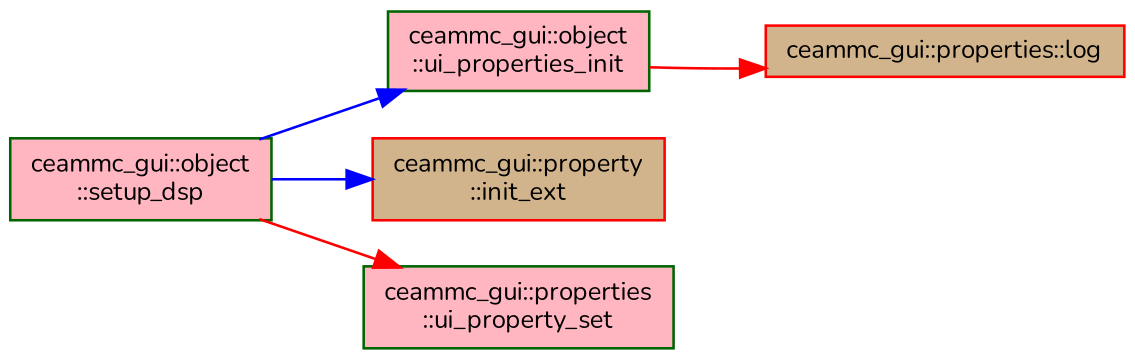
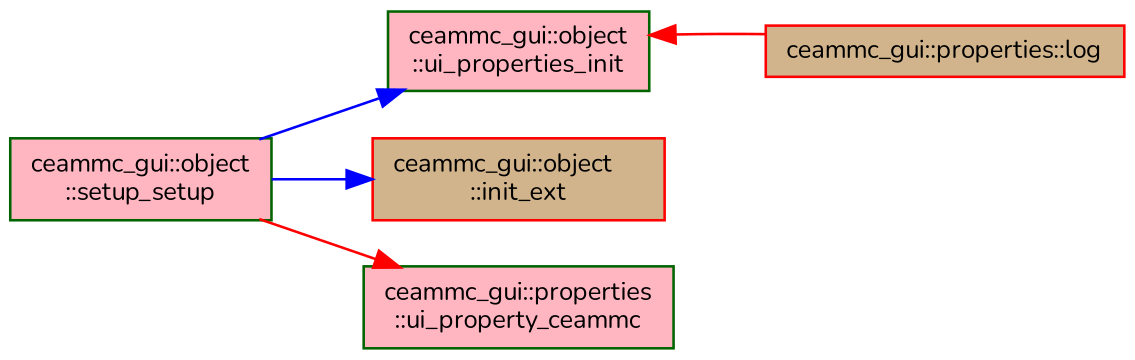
(695, 68) -> (721, 34)
(141, 179) -> (141, 179)
(519, 179) -> (519, 179)
(519, 307) -> (519, 307)
